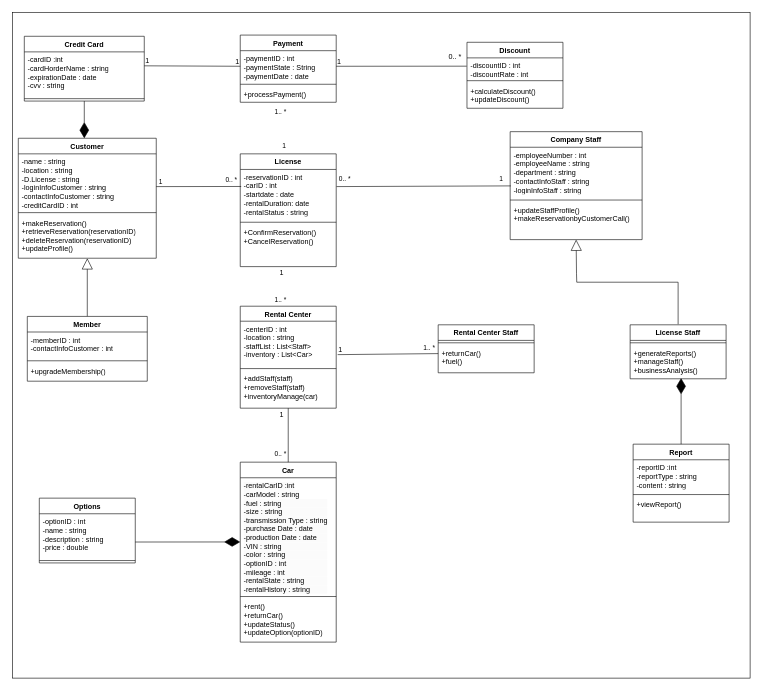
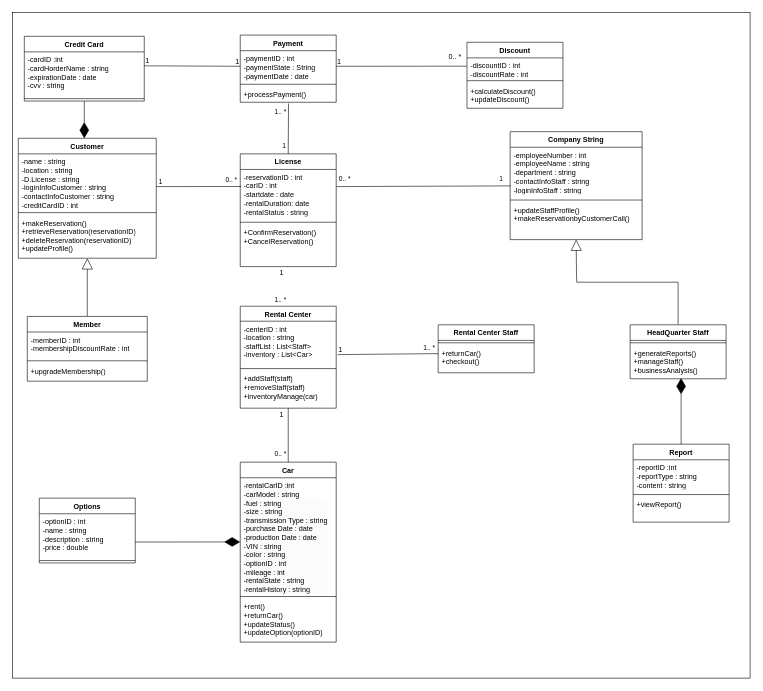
none -> (288, 129)
(576, 140) -> (576, 140)
(678, 333) -> (678, 333)
(80, 345) -> (84, 345)
(466, 358) -> (466, 358)
